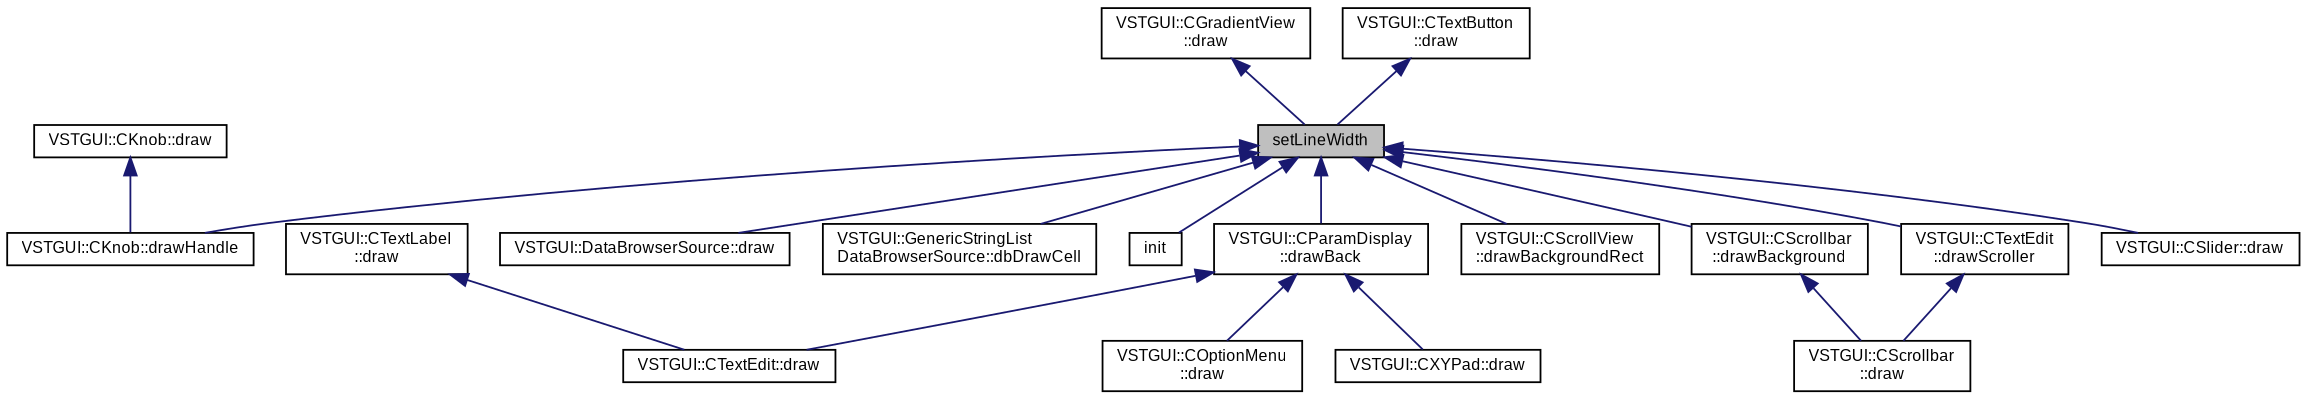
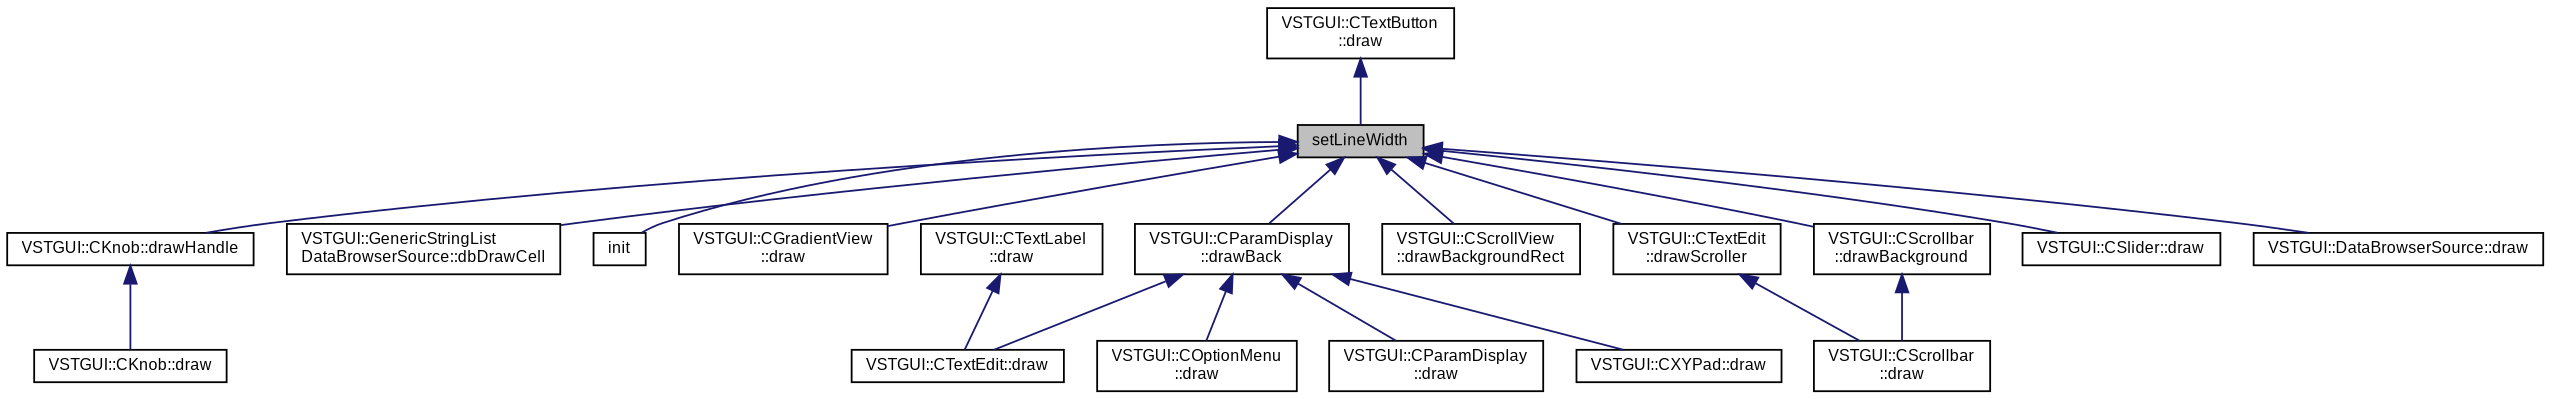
(1275, 98) -> (1083, 190)
(130, 204) -> (130, 317)
none -> (1436, 366)
